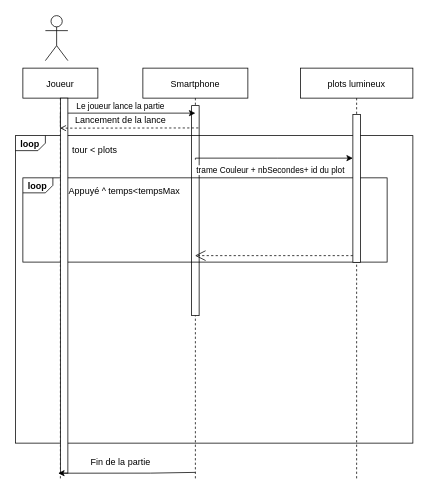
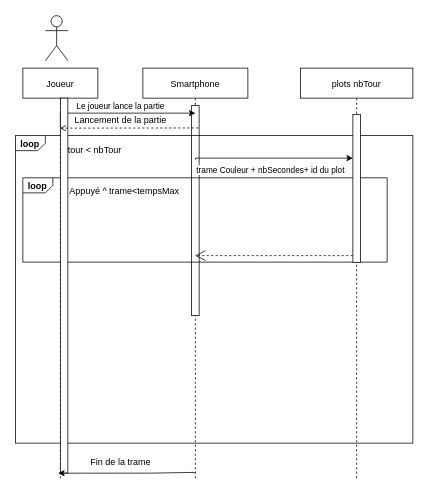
(356, 83) -> (356, 83)
(121, 120) -> (121, 120)
(95, 150) -> (95, 150)
(125, 191) -> (125, 191)
(121, 462) -> (121, 462)
